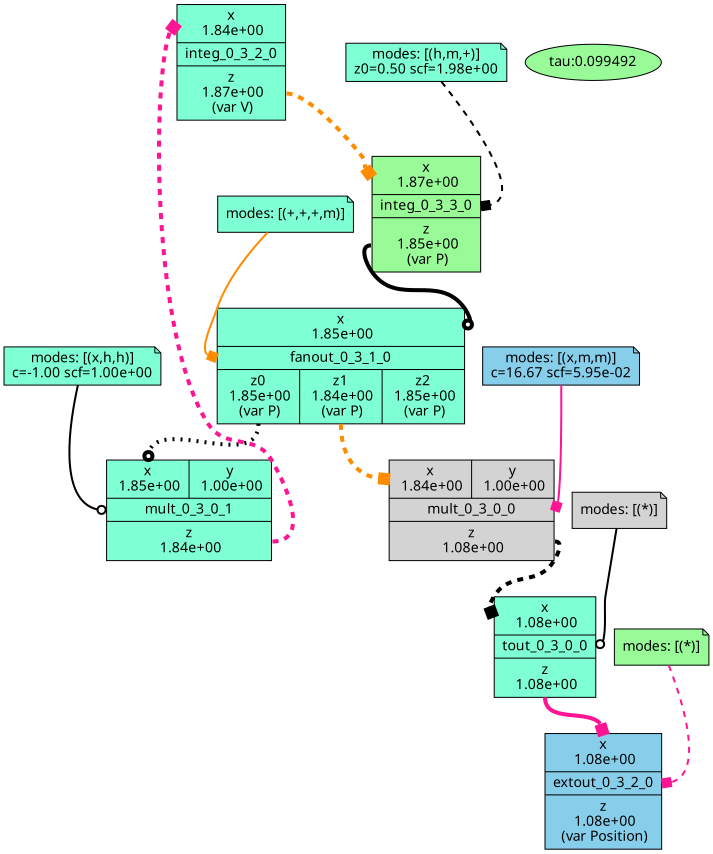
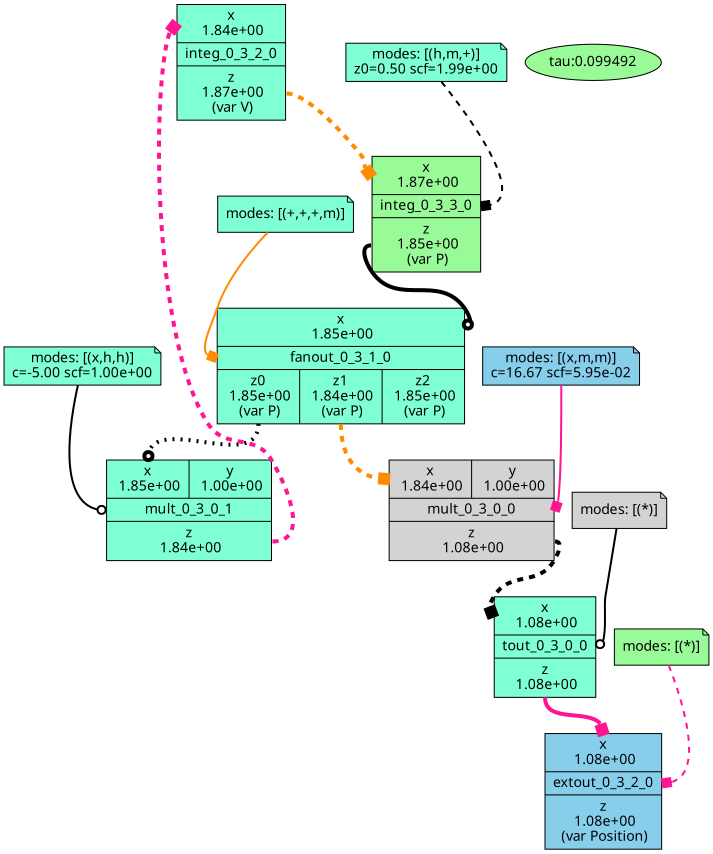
(426, 62) -> (426, 62)
(82, 366) -> (82, 366)
